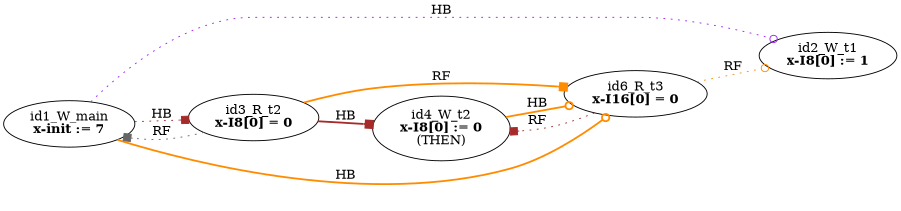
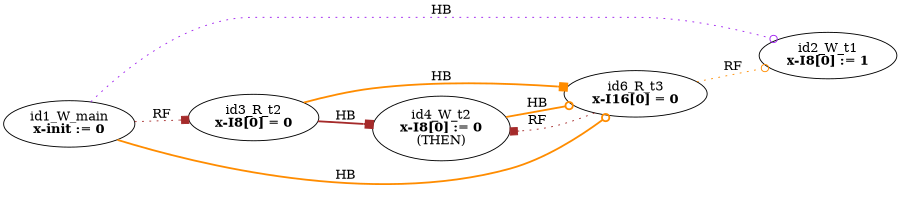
(441, 77) -> (441, 77)
(162, 114) -> (162, 114)
(69, 129) -> (69, 129)
(169, 139) -> none
